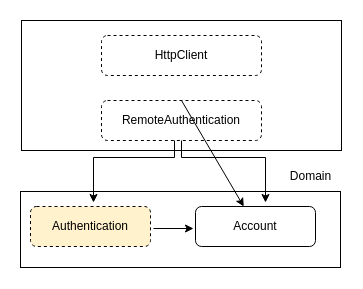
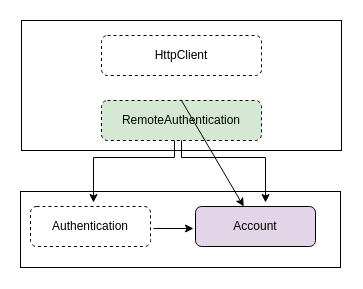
(182, 121) -> (182, 121)
(311, 177) -> none
(91, 227) -> (91, 227)
(256, 227) -> (256, 227)
